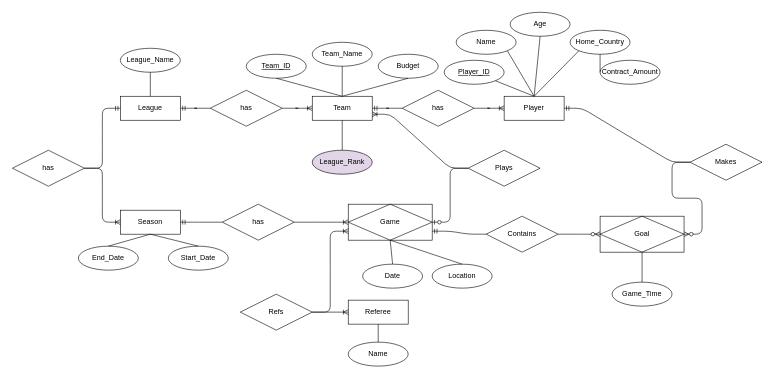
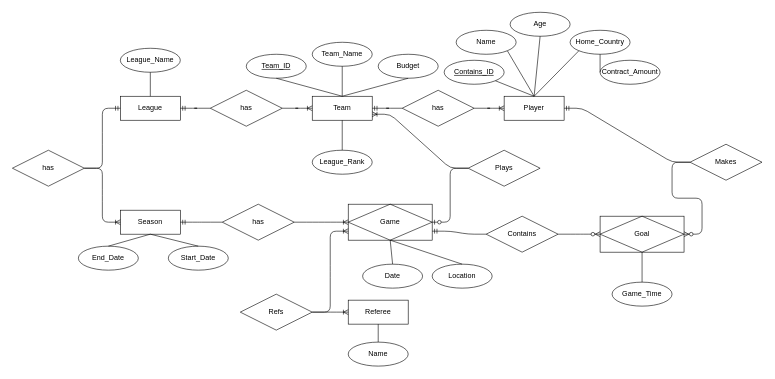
(474, 72) -> (474, 72)
(342, 162) -> (342, 162)
